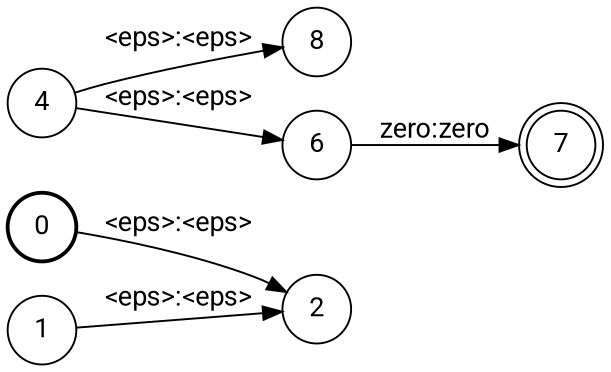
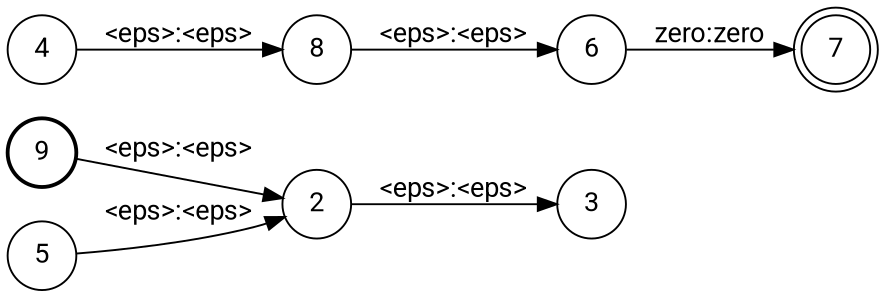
(170, 123) -> (444, 50)
none -> (592, 204)
(42, 227) -> (42, 153)
(42, 330) -> (42, 256)
